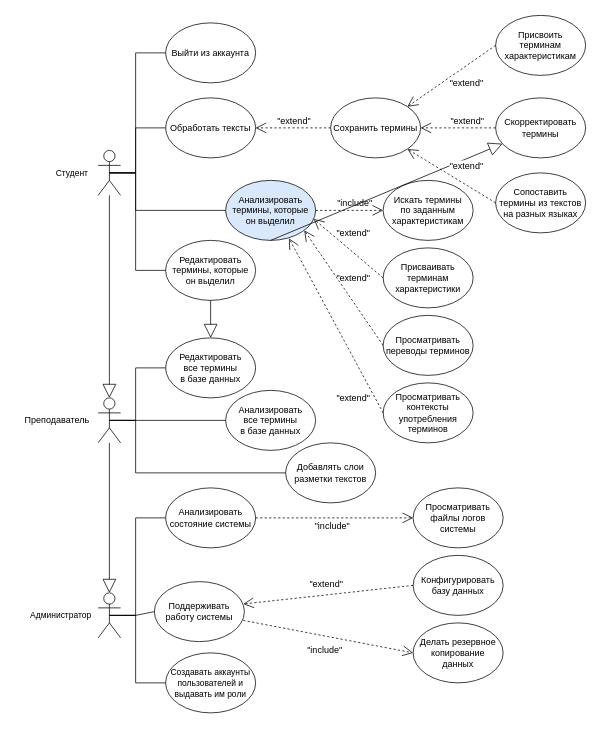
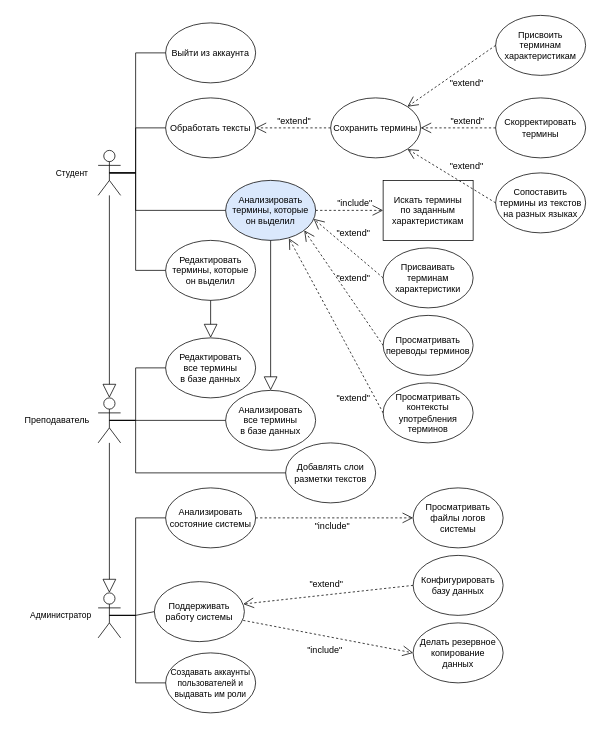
(398, 187) -> (270, 309)
(428, 210) -> (428, 210)
